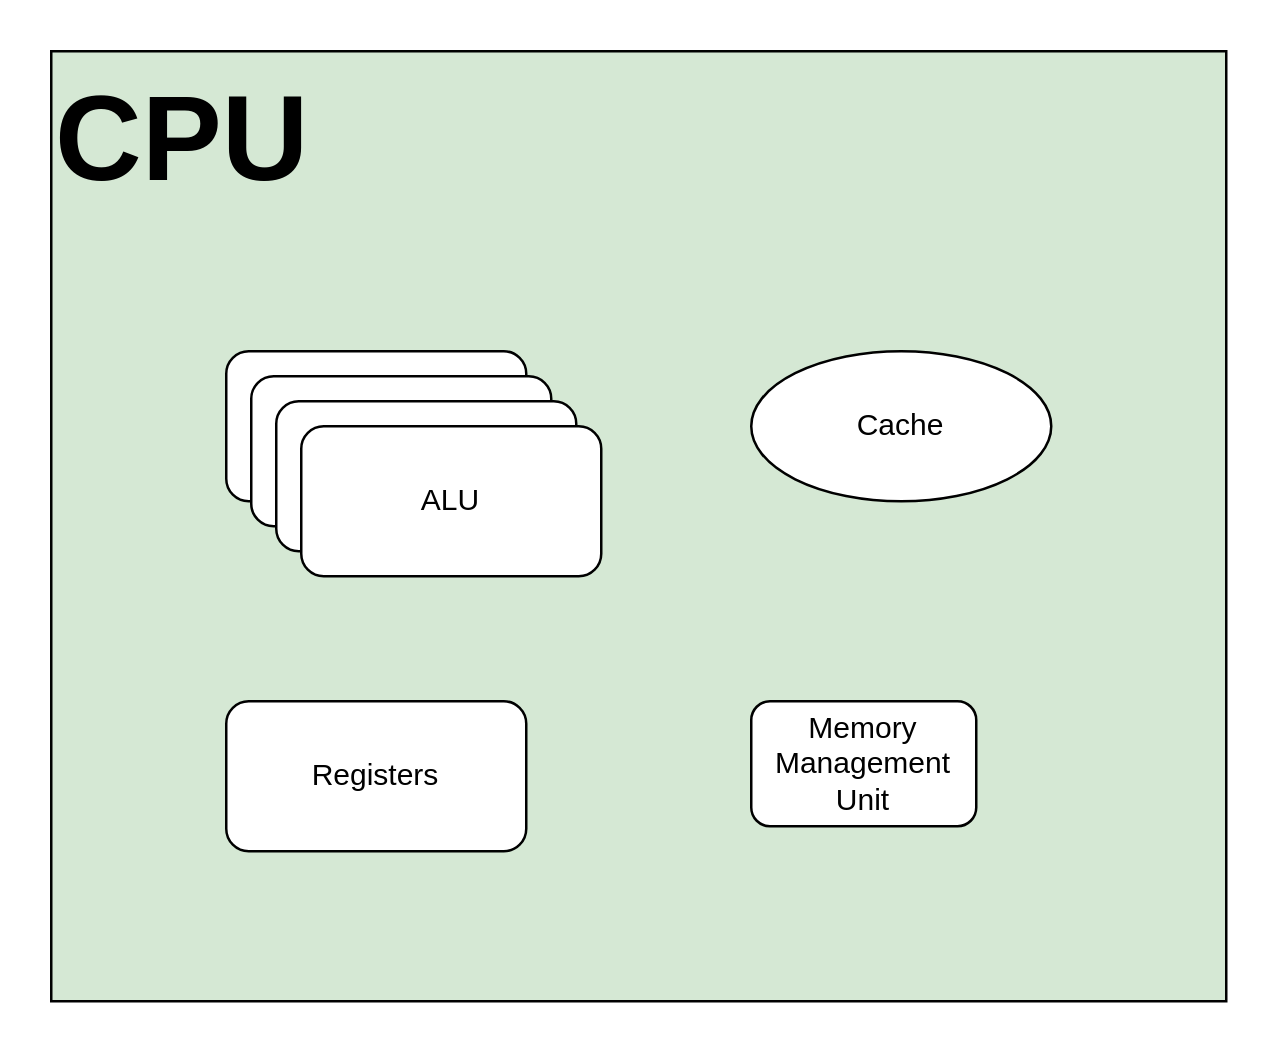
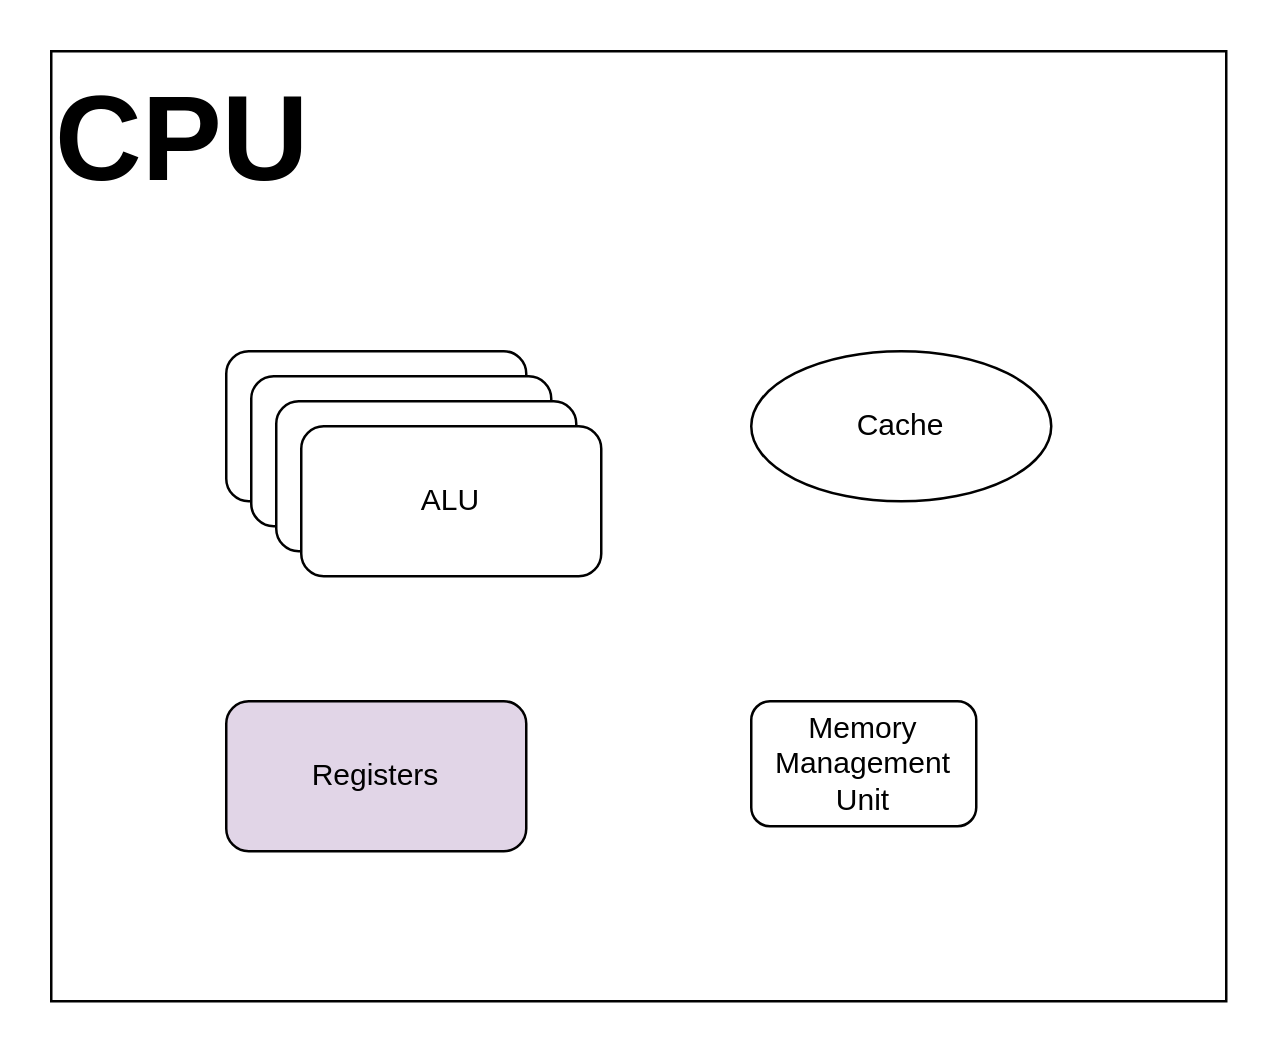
(639, 526) -> (639, 526)
(376, 776) -> (376, 776)
